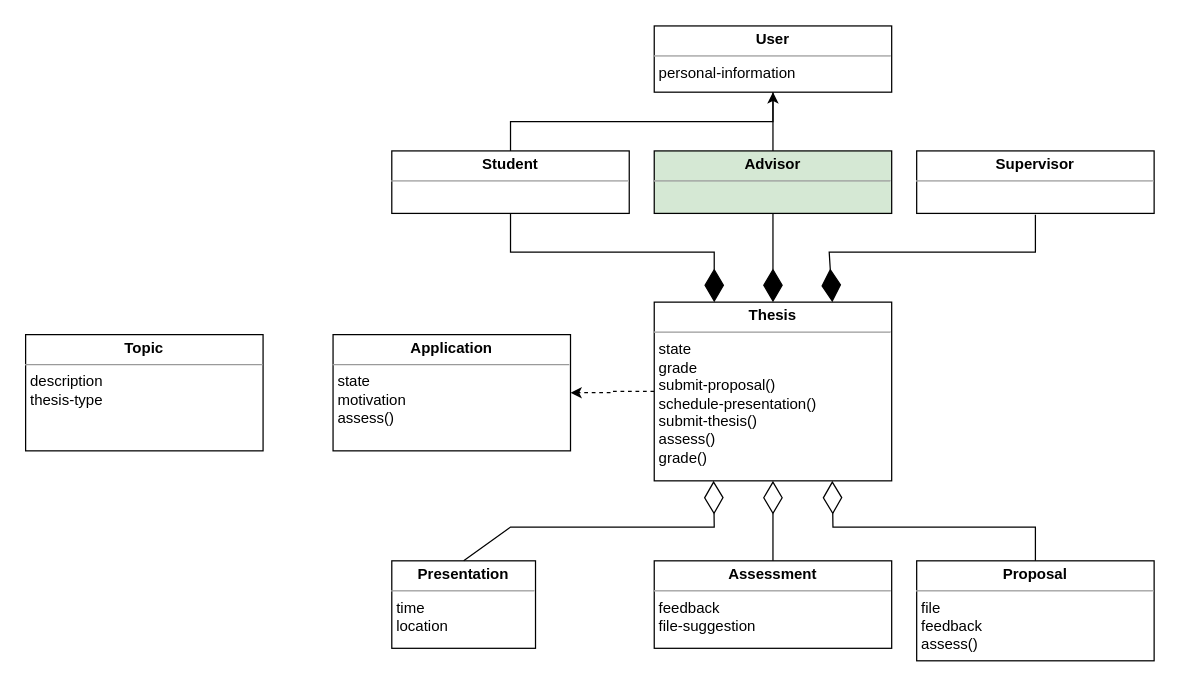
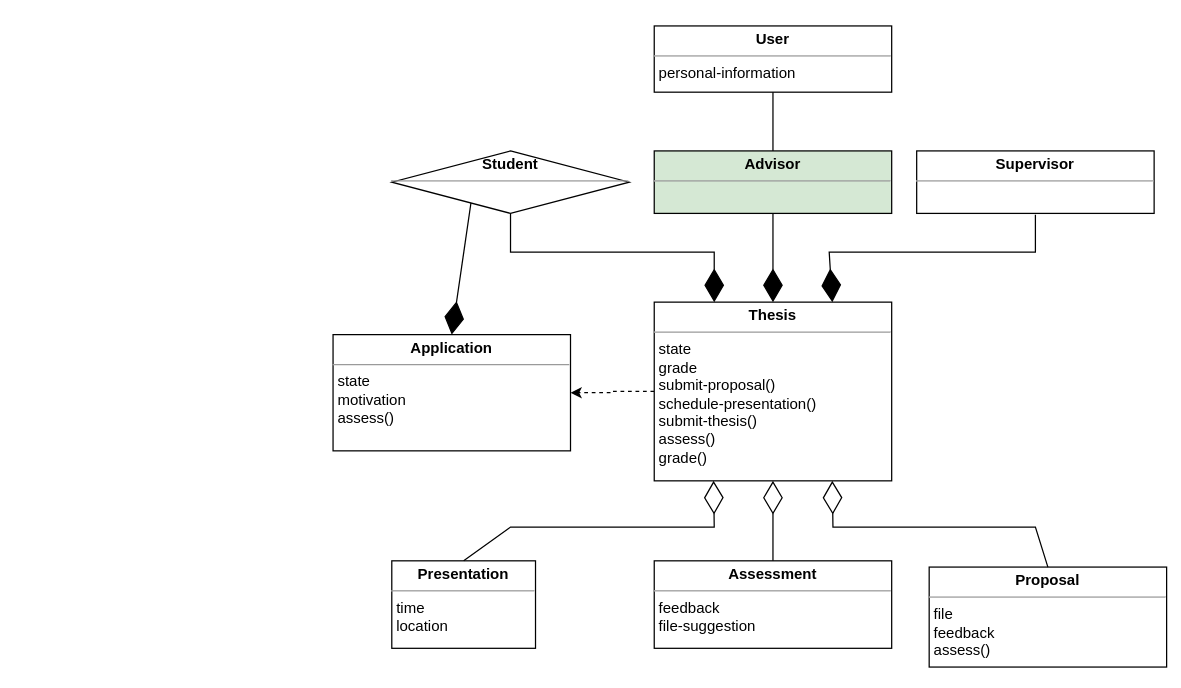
(626, 121) -> none
(511, 182) -> (511, 182)
none -> (464, 252)
(144, 393) -> none
(1036, 611) -> (1048, 617)
